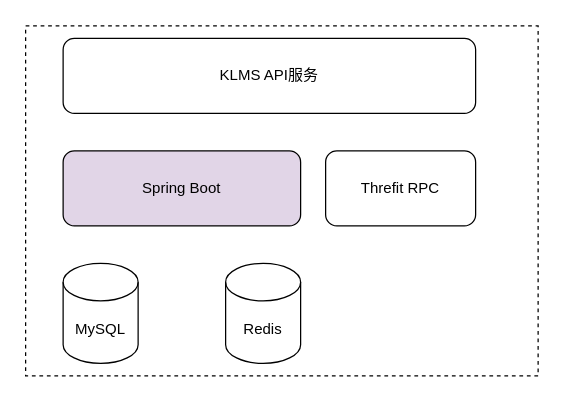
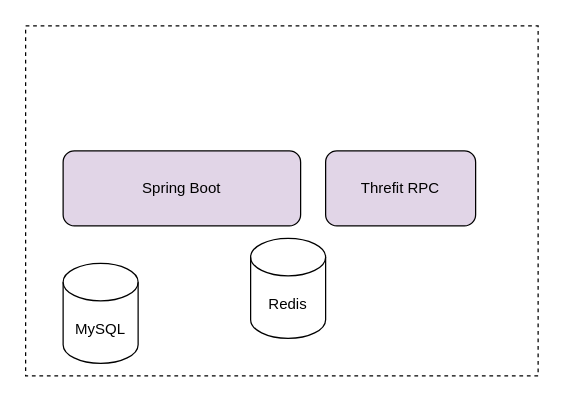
(269, 76) -> none
(401, 188) -> (401, 188)
(263, 313) -> (288, 288)
